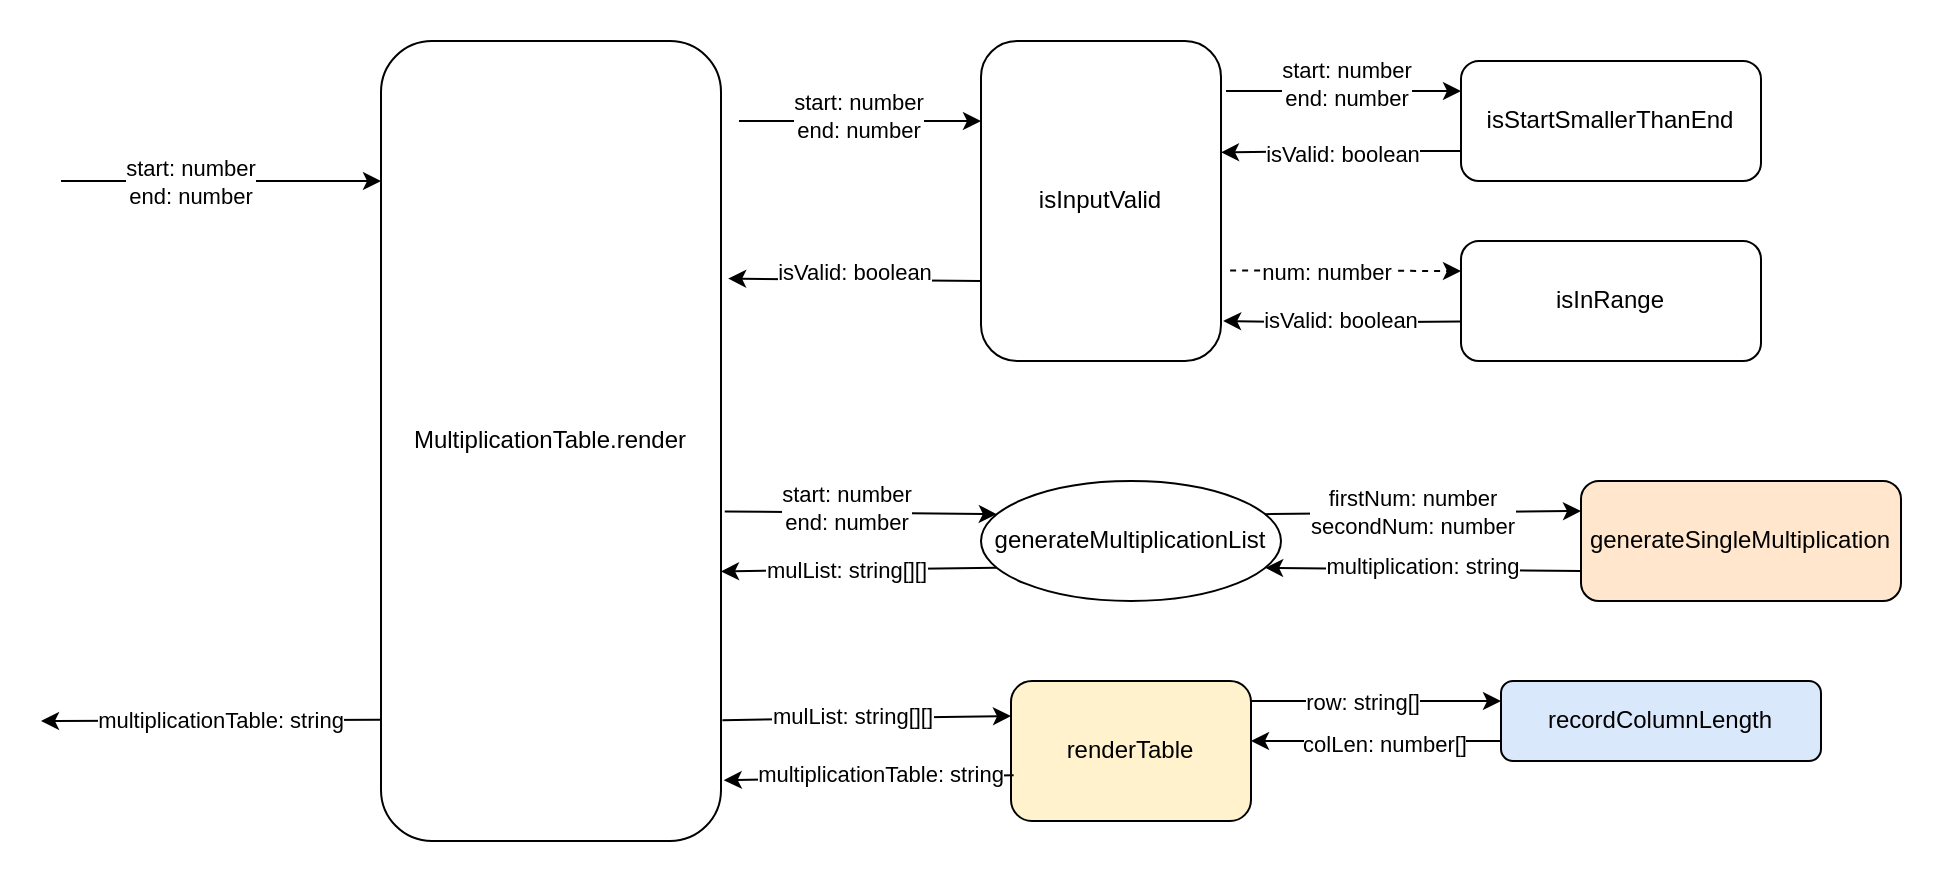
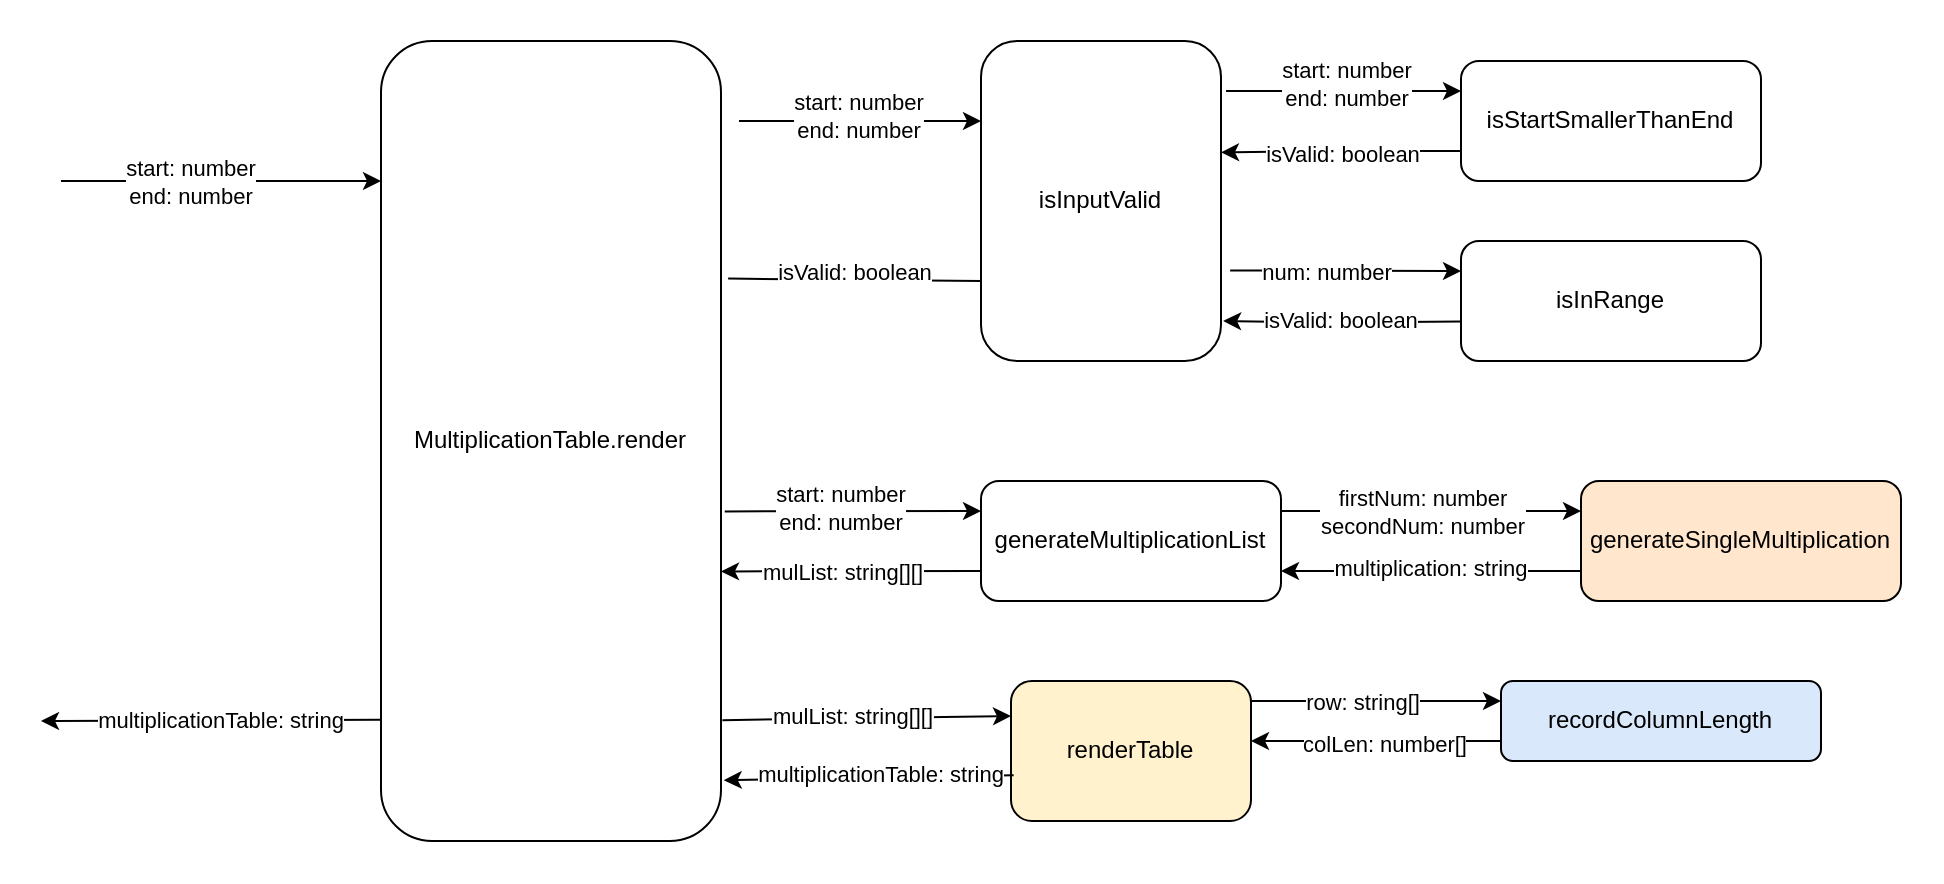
(1418, 271) -> (1418, 271)
(743, 279) -> (736, 279)
(1131, 541) -> (1131, 541)
